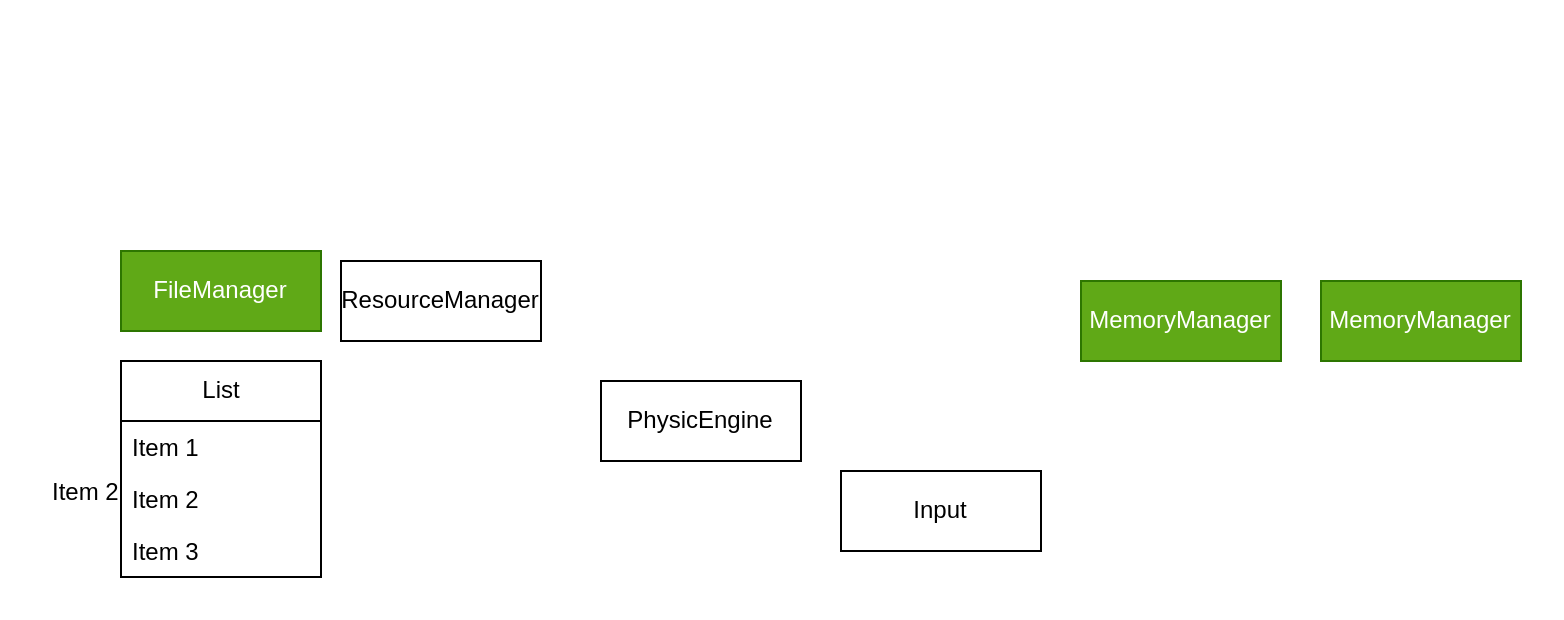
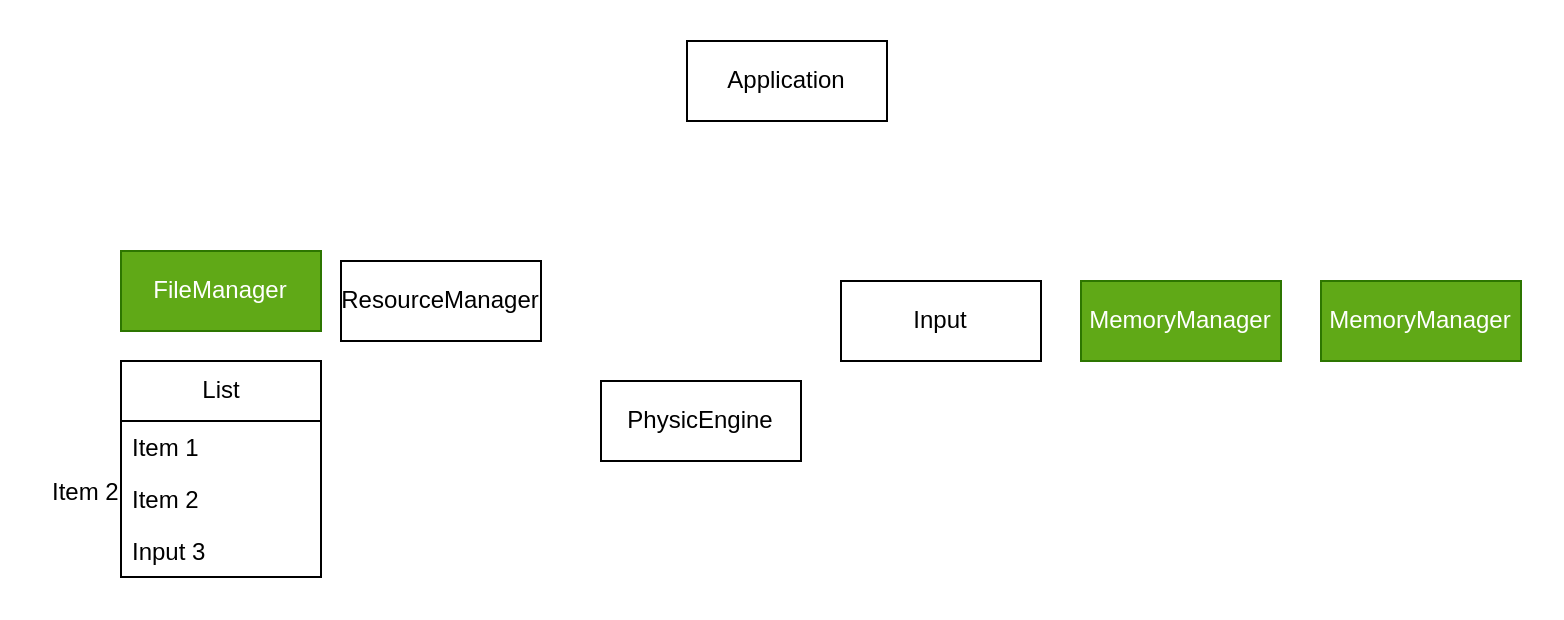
none -> (787, 81)
(941, 511) -> (941, 321)
(170, 553) -> (177, 553)
